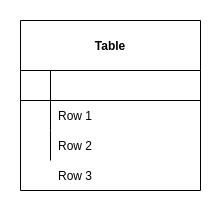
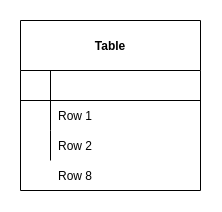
(73, 176) -> (73, 176)
